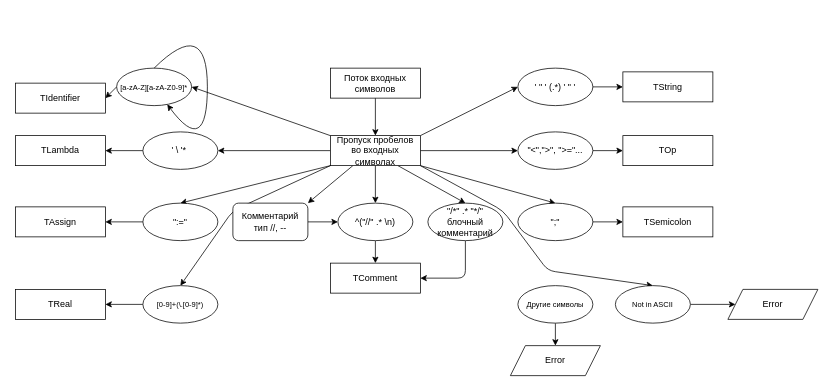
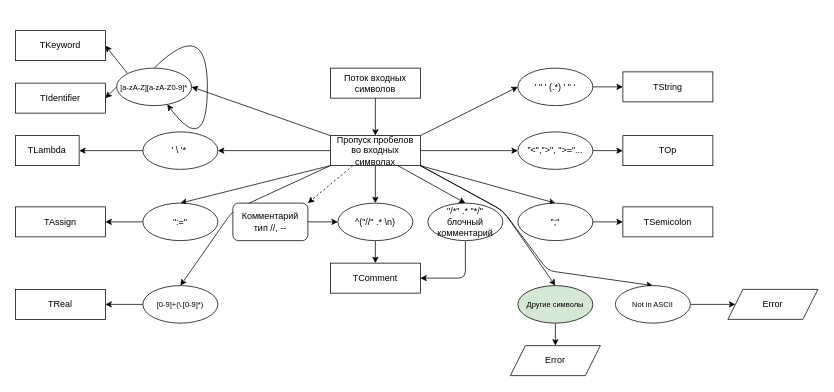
none -> (60, 45)
none -> (118, 61)
(60, 150) -> (47, 150)
(332, 183) -> (332, 183)
none -> (540, 263)
(555, 304) -> (555, 304)
